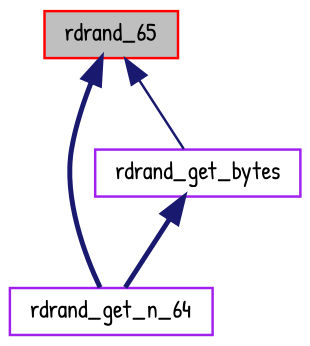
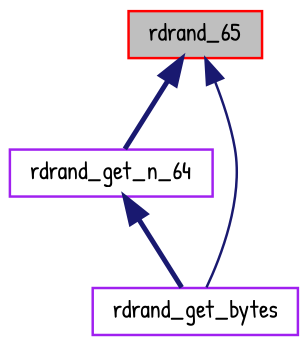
(148, 253) -> (160, 253)
